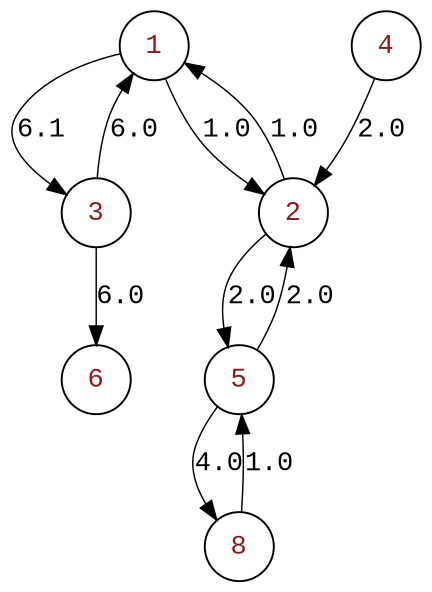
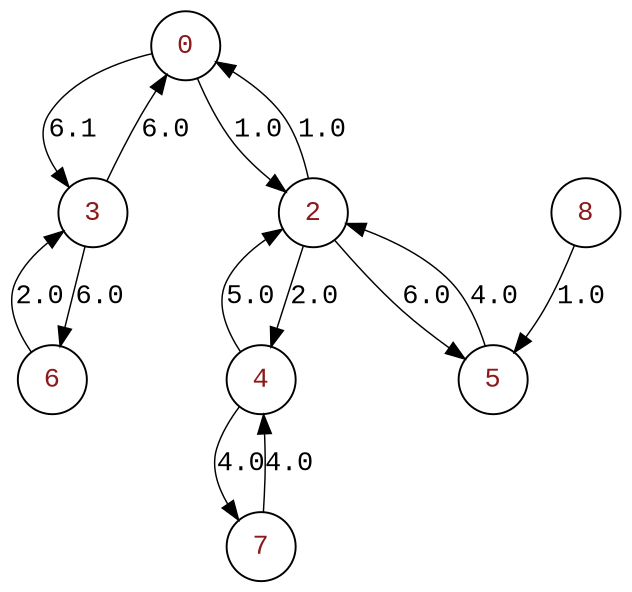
(154, 46) -> (186, 46)
(381, 129) -> (251, 296)
none -> (290, 287)
none -> (12, 293)
(252, 296) -> (426, 296)
(310, 296) -> (494, 296)
(194, 454) -> none
none -> (261, 547)
